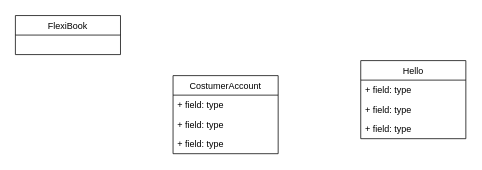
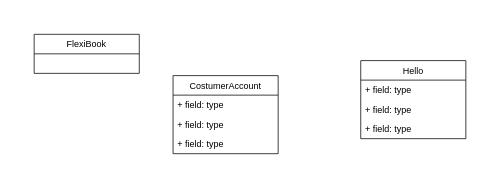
(68, 35) -> (87, 54)
